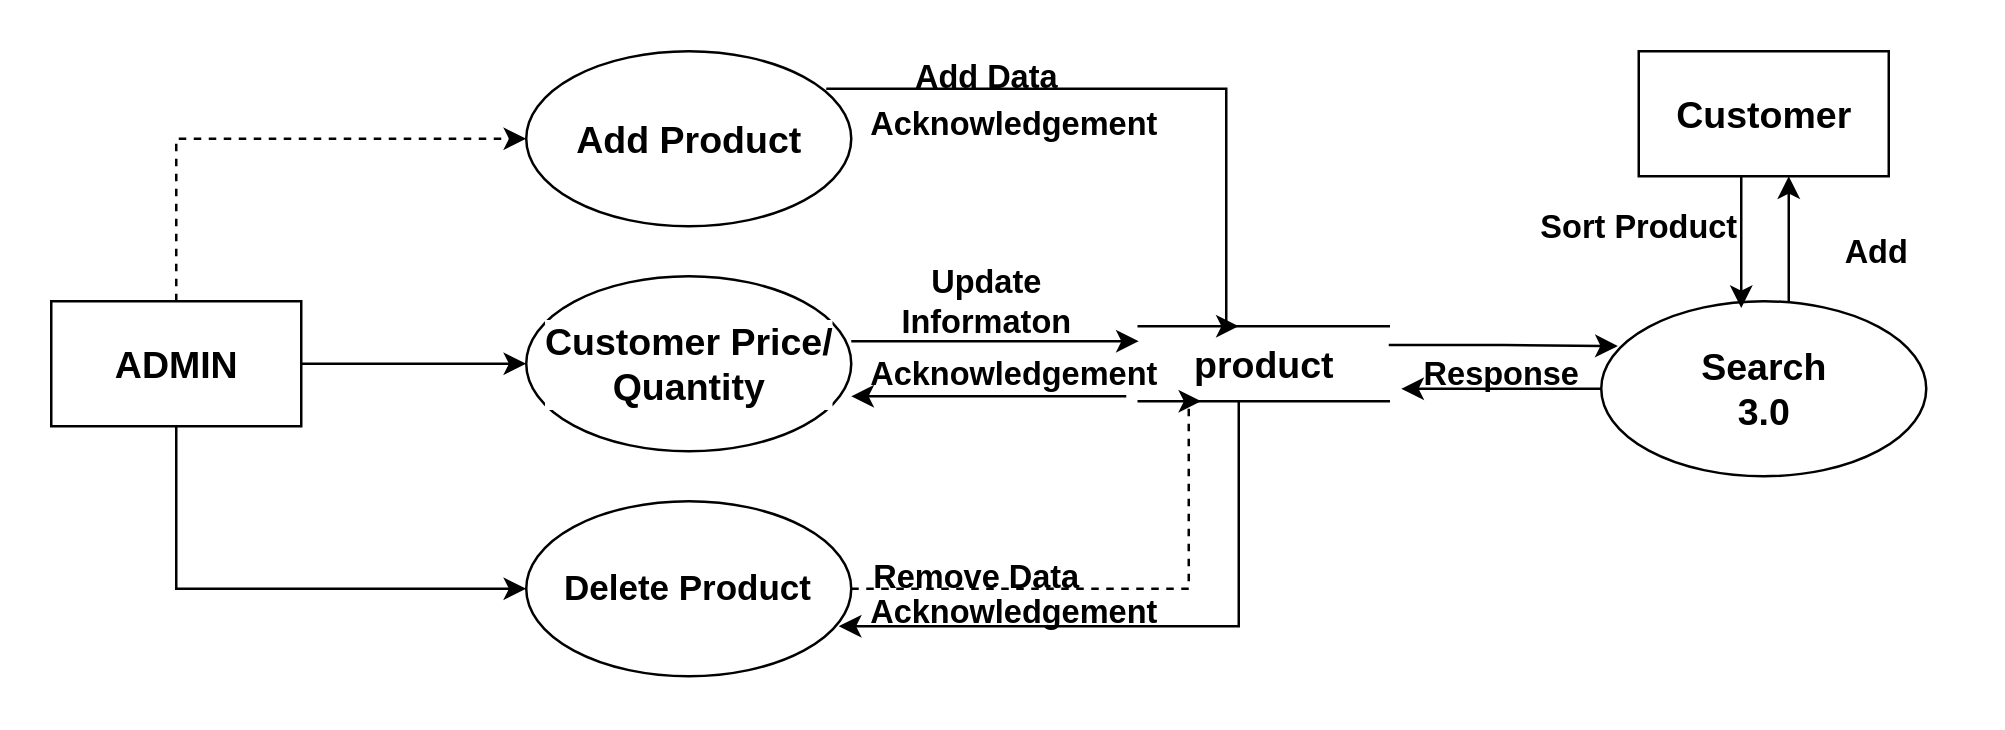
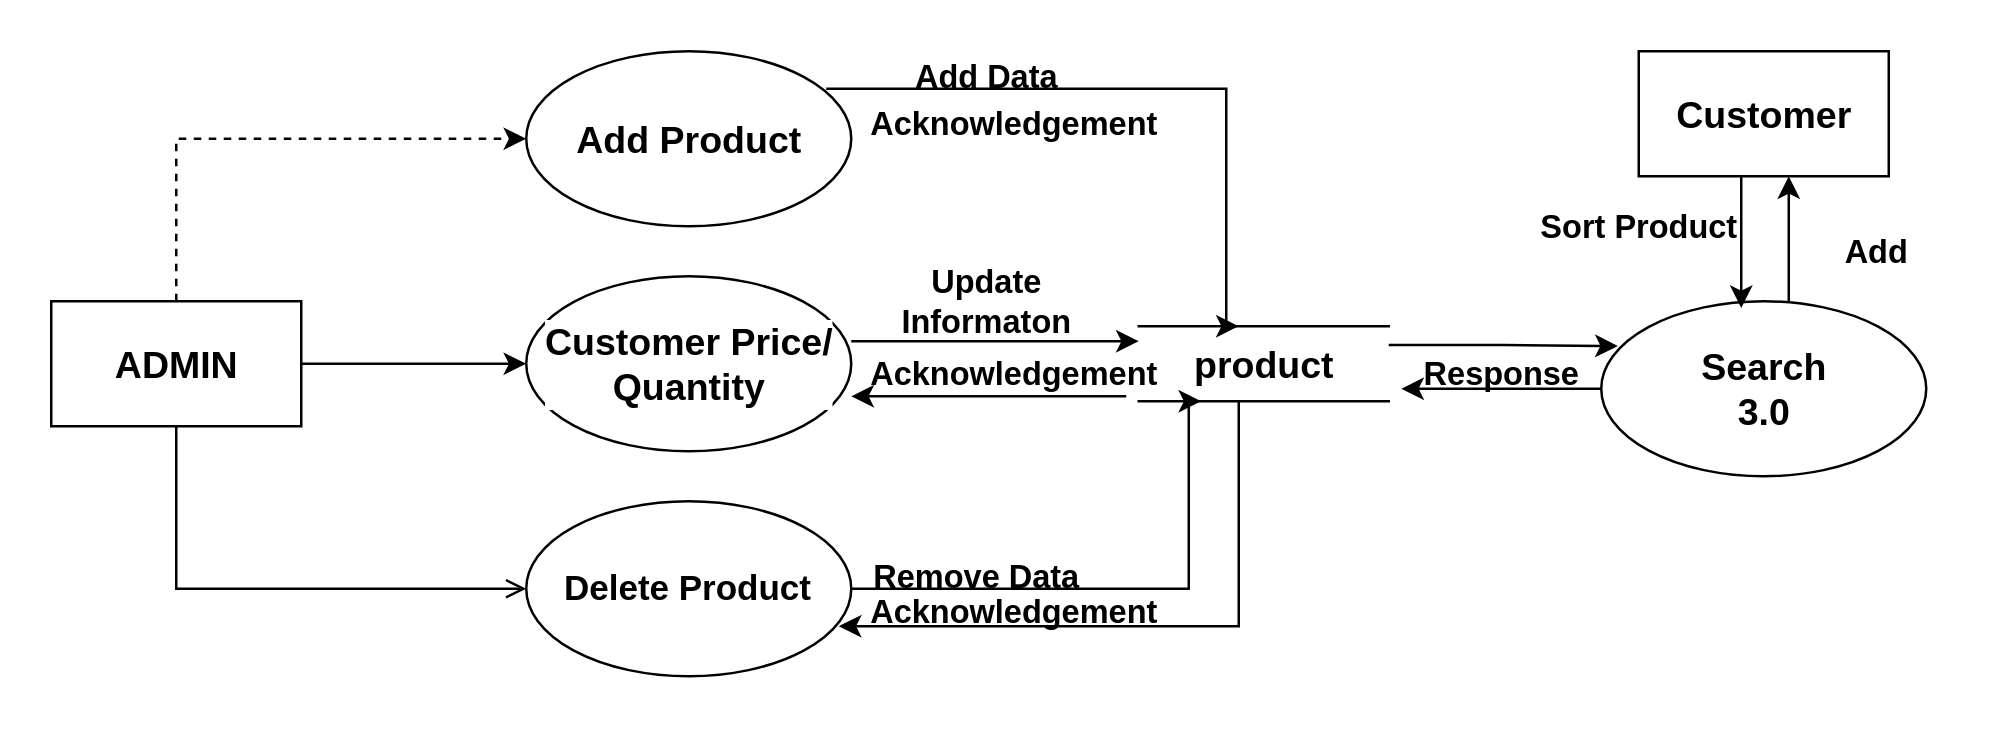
(508, 589) -> (512, 589)
(1115, 589) -> (1115, 589)
